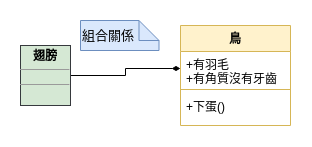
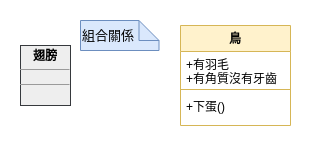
(46, 76) -> (46, 76)
(125, 76) -> none
